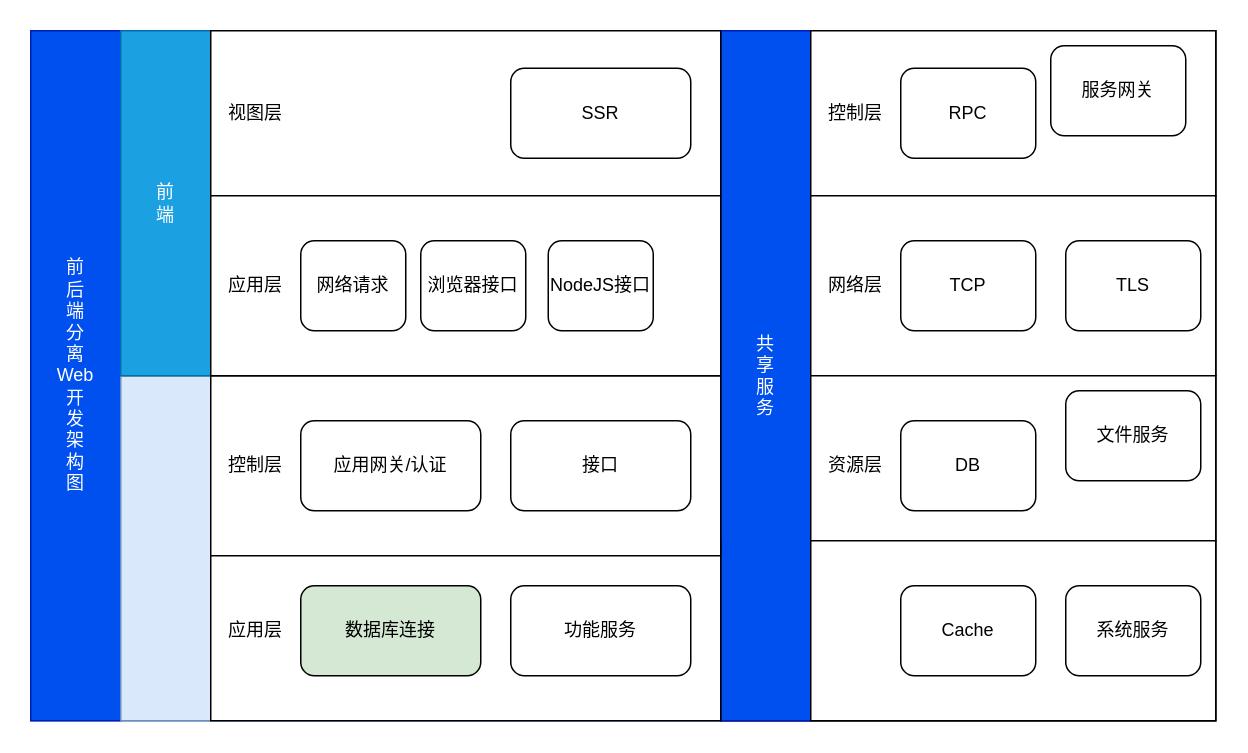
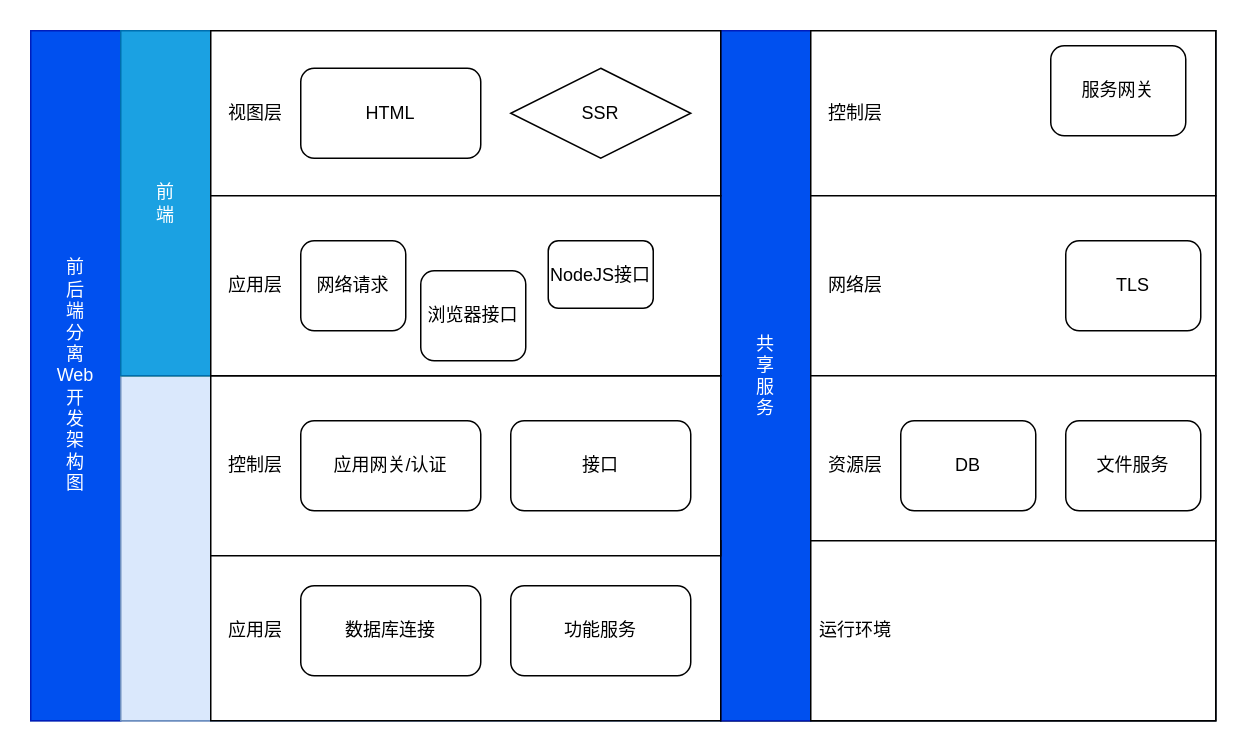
none -> (391, 113)
(601, 113) -> (601, 113)
(968, 113) -> none
(473, 286) -> (473, 316)
(601, 286) -> (601, 275)
(968, 286) -> none
(1133, 436) -> (1133, 466)
(391, 631) -> (391, 631)
none -> (856, 631)
(968, 631) -> none
(1133, 631) -> none
